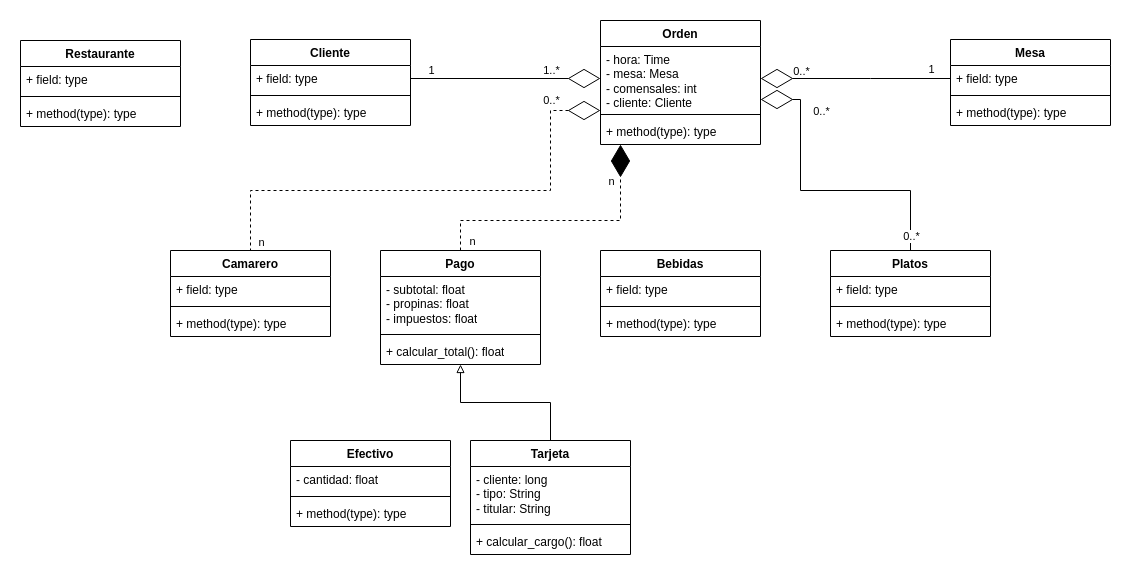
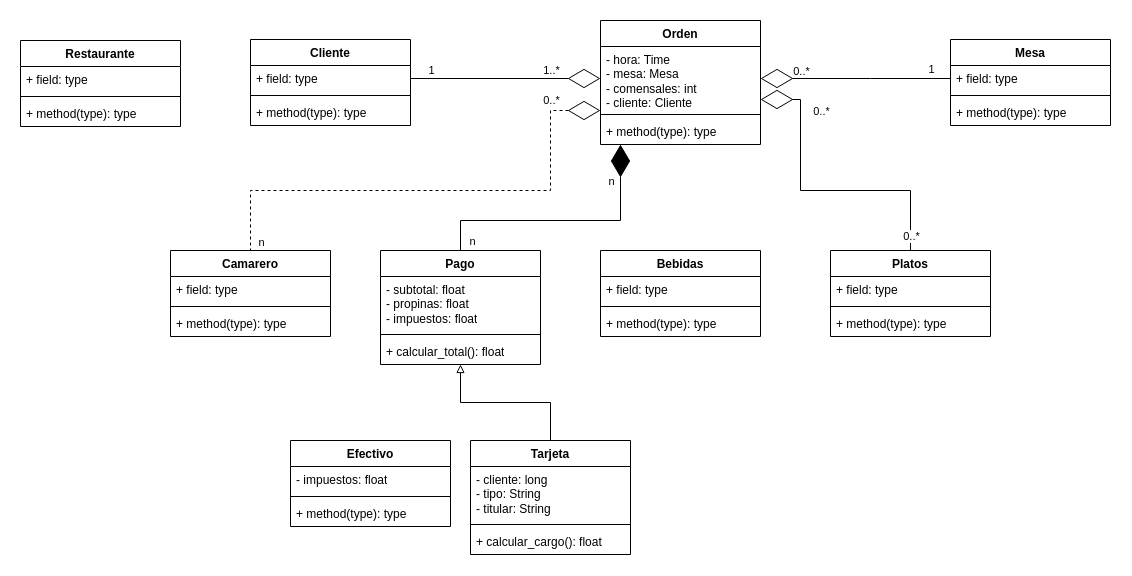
(549, 221) -> (549, 221)
(346, 481) -> (349, 481)
